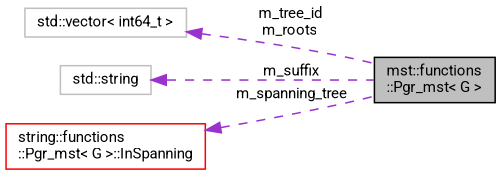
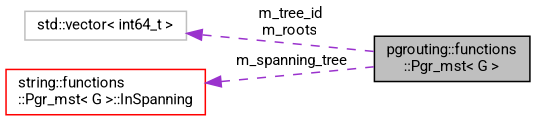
(106, 80) -> none
(435, 80) -> (452, 59)
